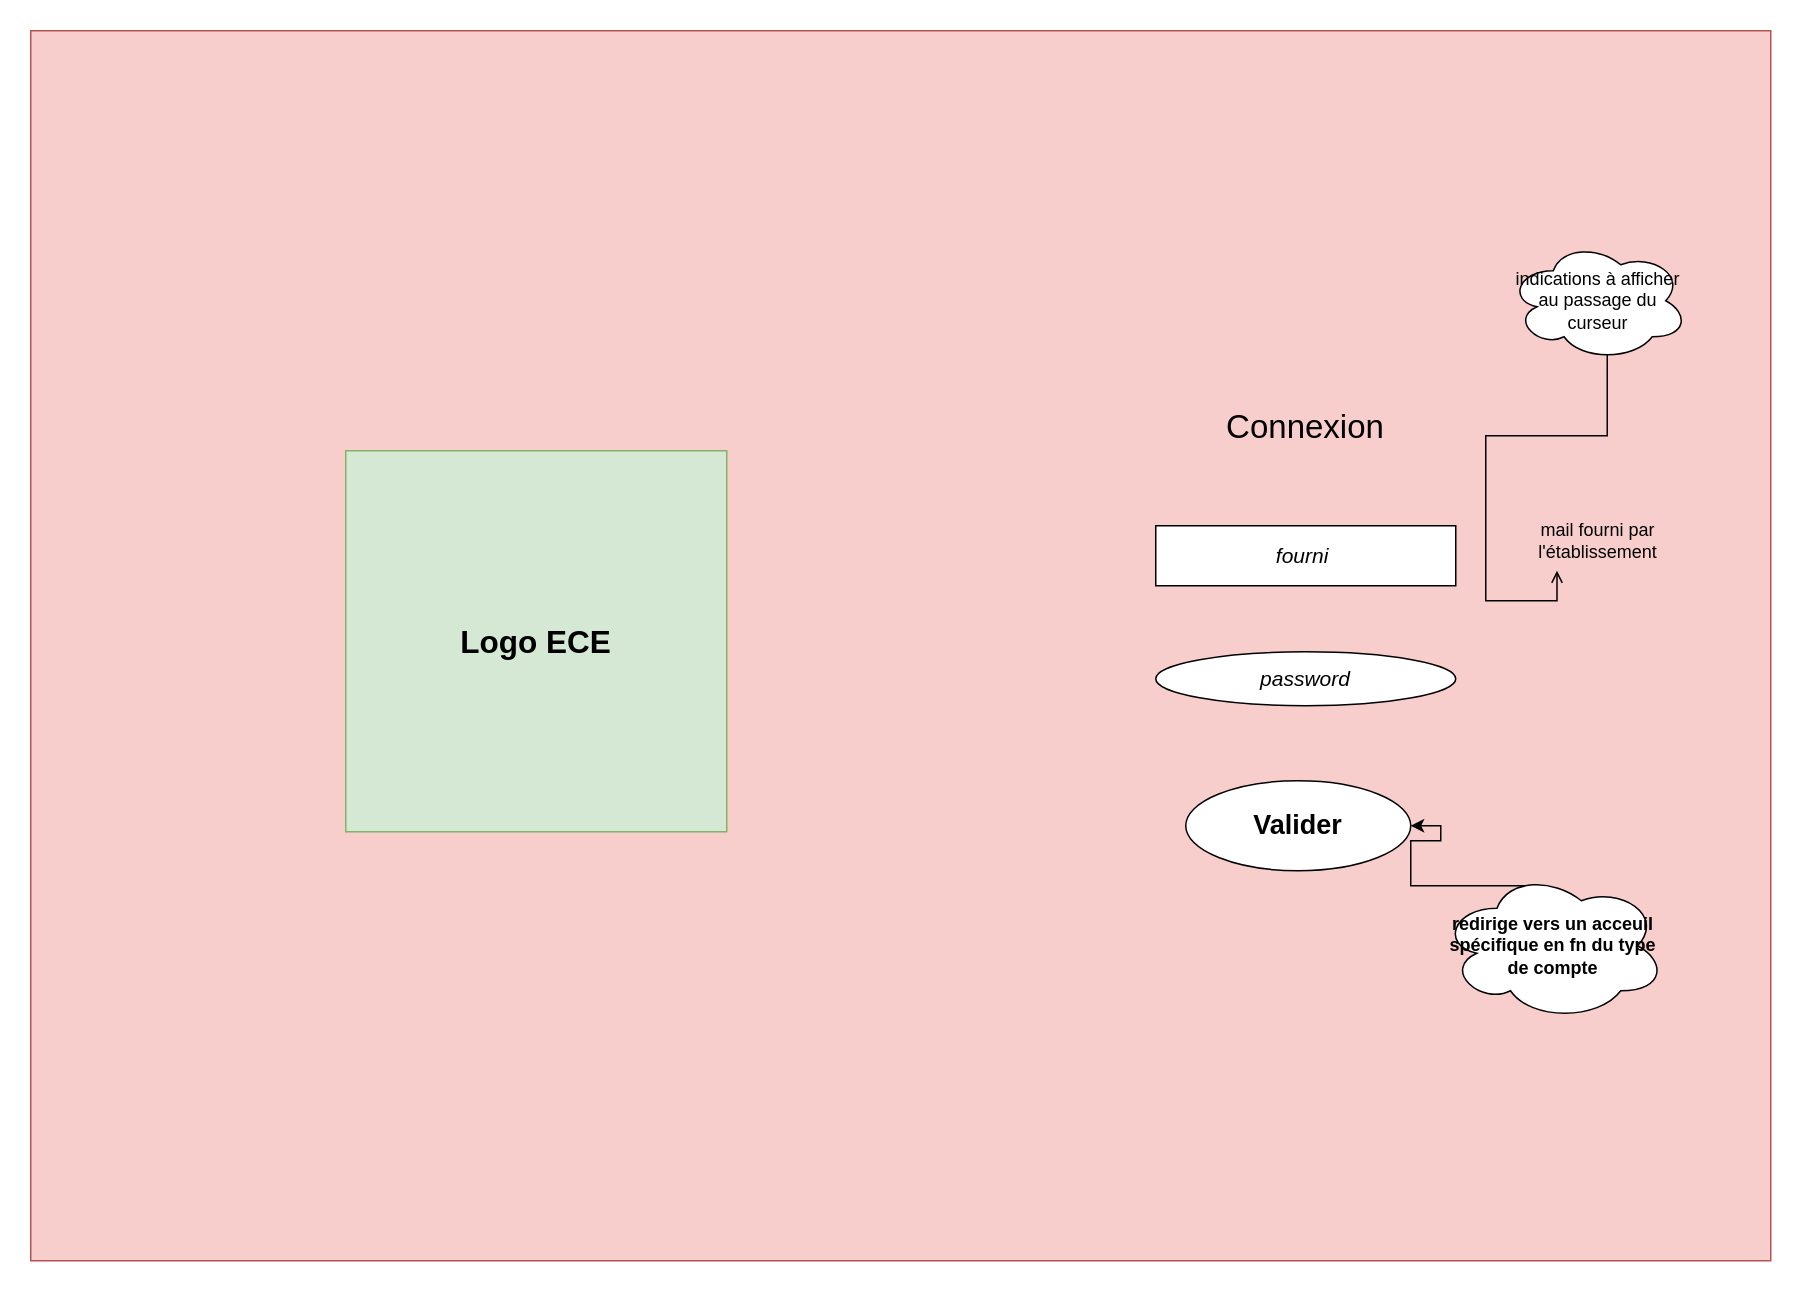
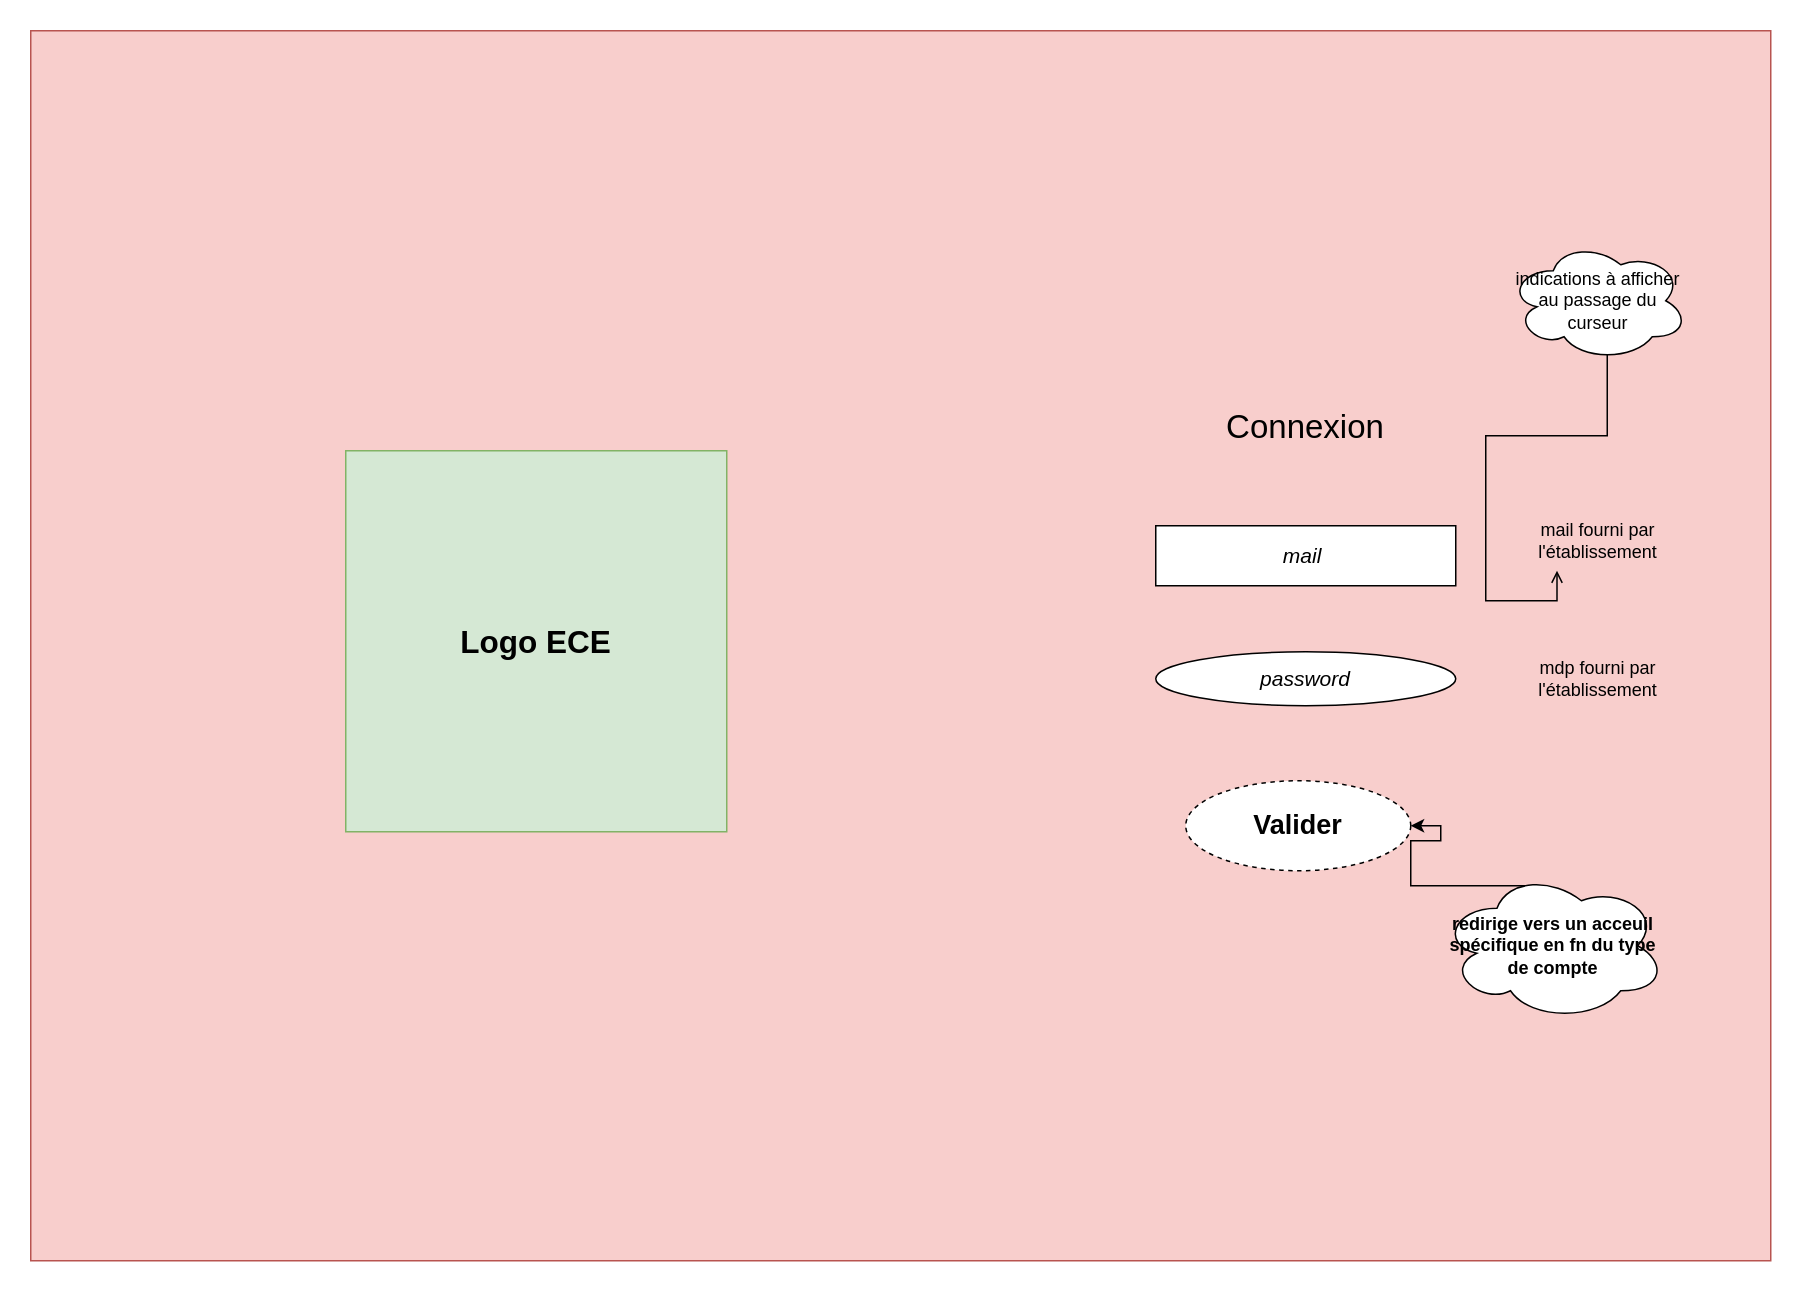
(1306, 556) -> (1306, 556)
none -> (1598, 679)
(1298, 826) -> (1298, 826)
